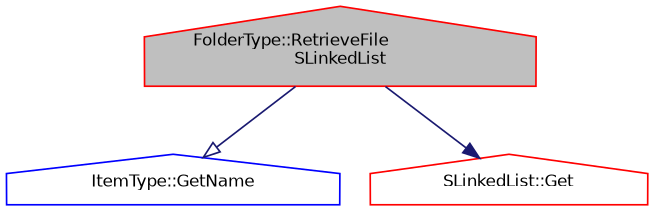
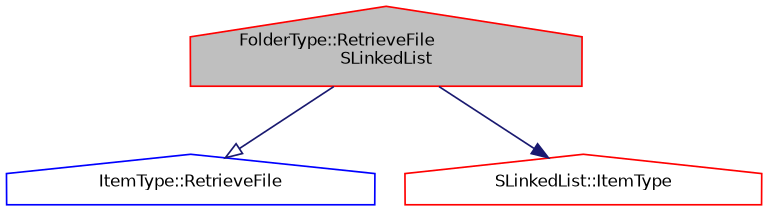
(173, 182) -> (191, 182)
(509, 182) -> (583, 182)
